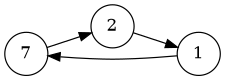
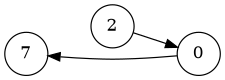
(63, 42) -> none
(199, 54) -> (199, 54)
